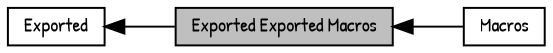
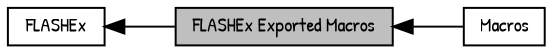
(56, 27) -> (56, 27)
(284, 27) -> (284, 27)
